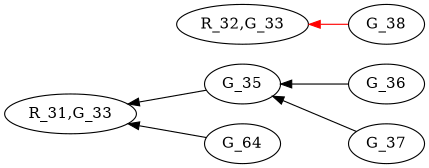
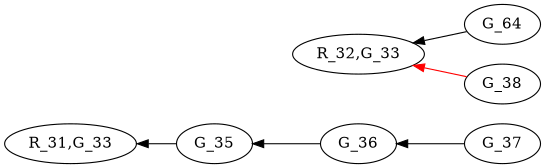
(320, 116) -> (436, 144)
(173, 132) -> (446, 36)
